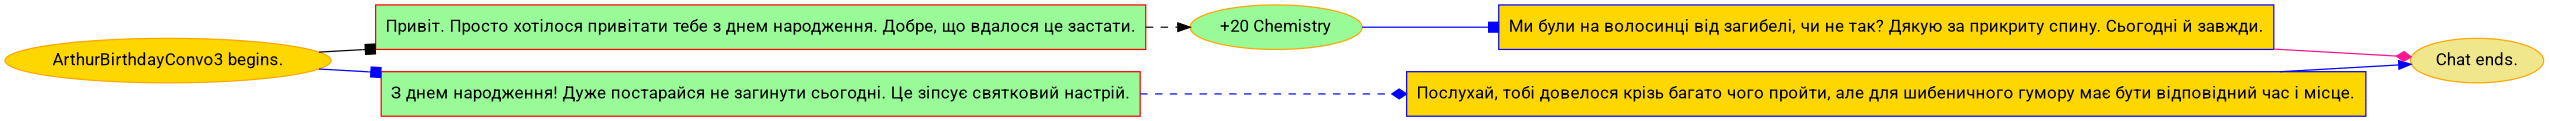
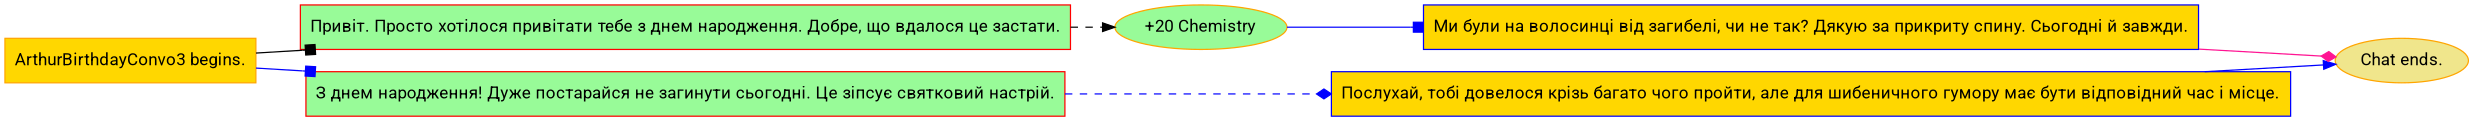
(168, 61) -> (130, 61)
